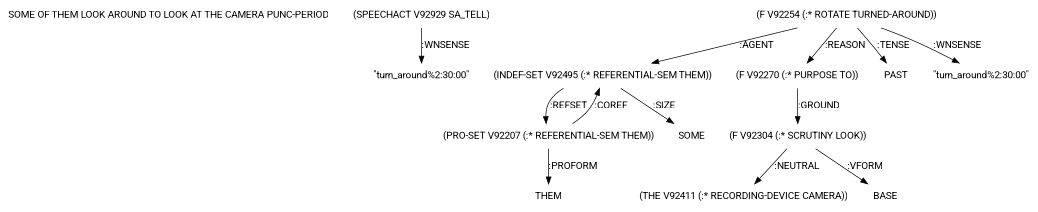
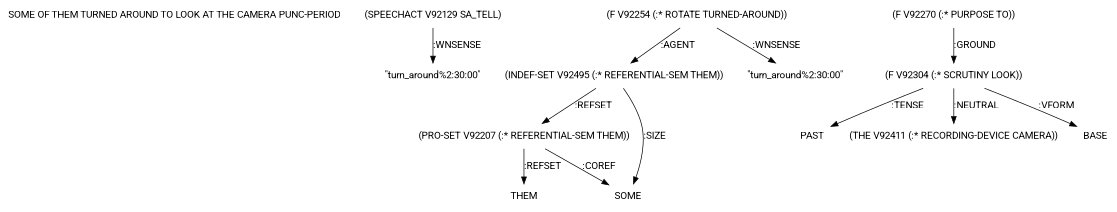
(169, 15) -> (175, 15)
(422, 15) -> (433, 15)
(824, 43) -> none
(870, 43) -> (880, 106)
(587, 111) -> (574, 165)
(573, 166) -> (543, 166)
